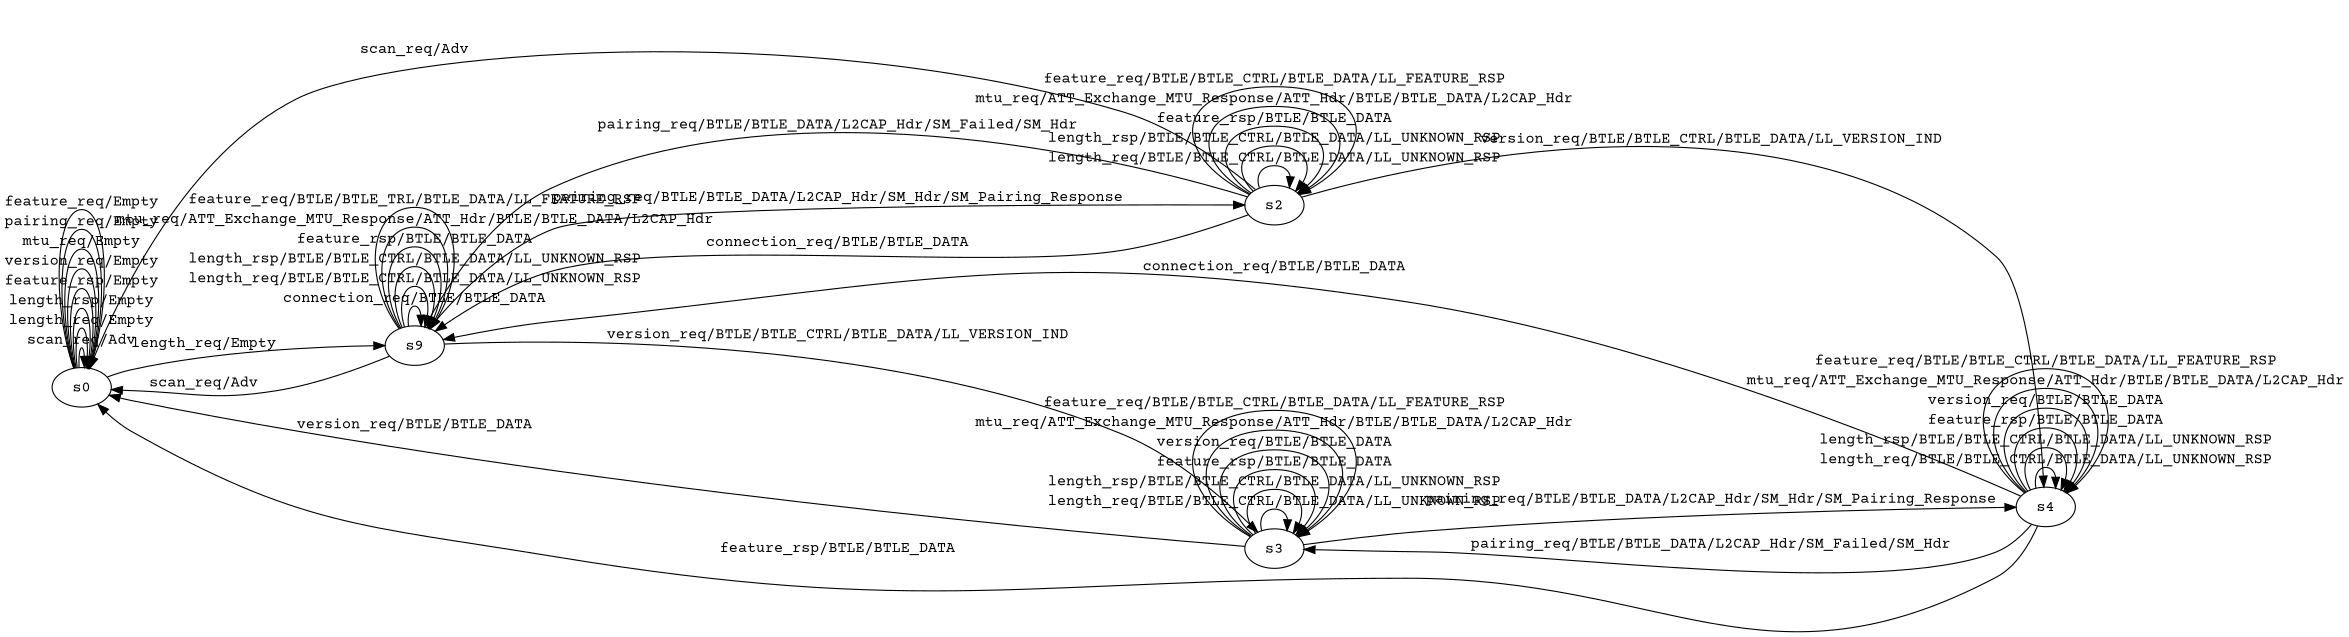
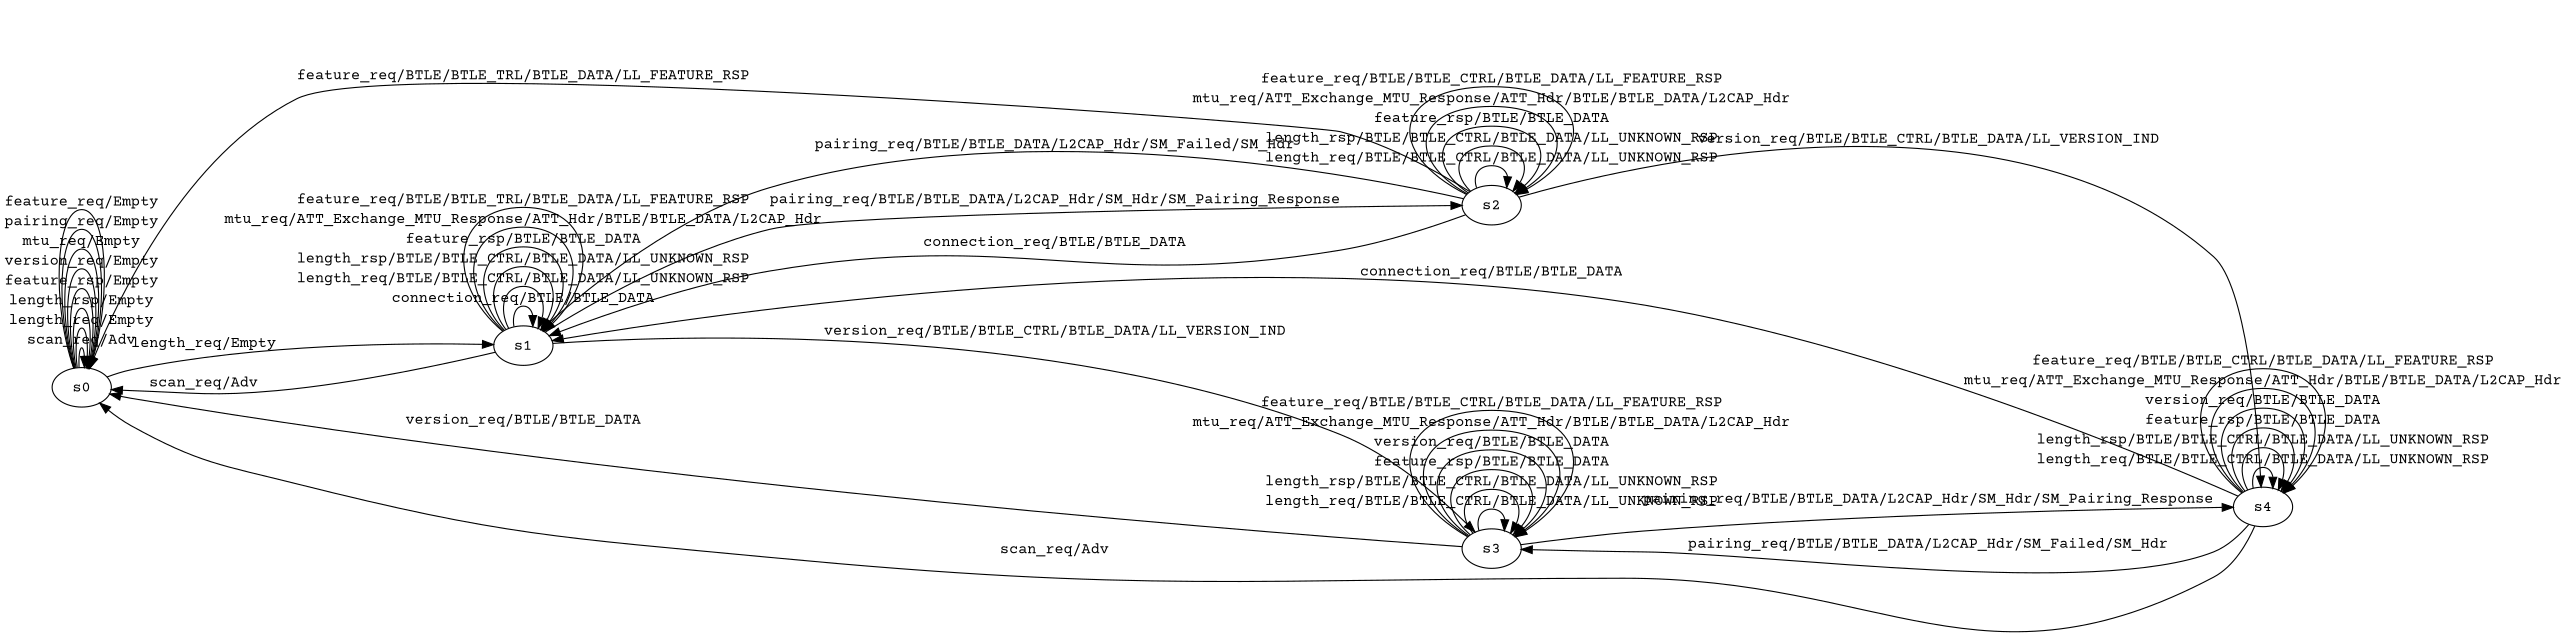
(415, 49) -> (523, 75)
(415, 346) -> (523, 346)
(838, 548) -> (1055, 549)
